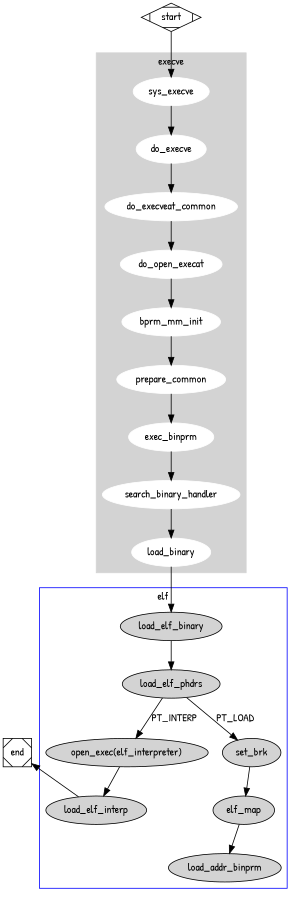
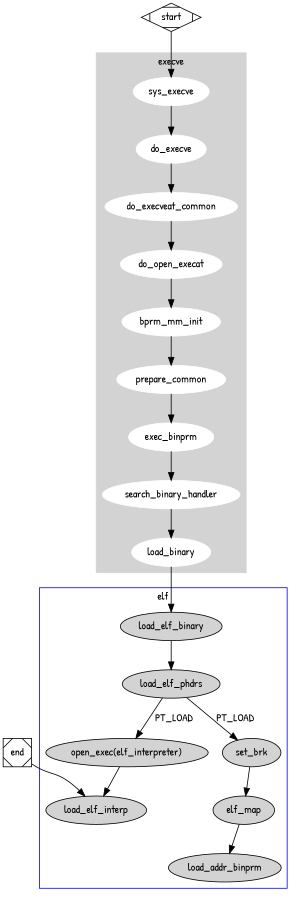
(174, 718) -> (174, 718)
(58, 783) -> (57, 775)
